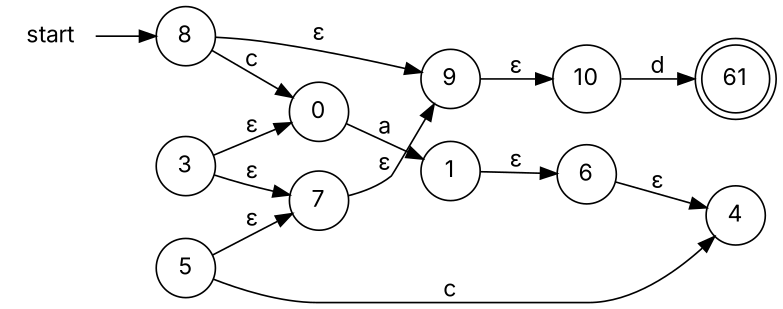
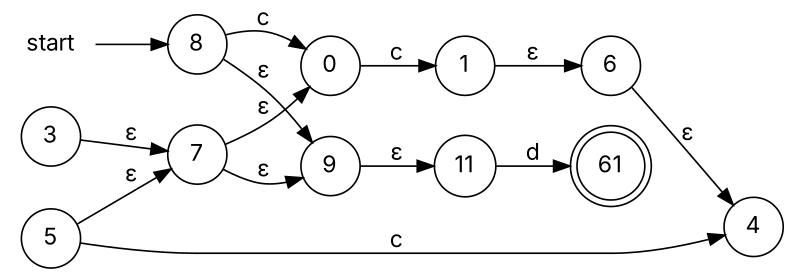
(587, 79) -> (465, 166)
(385, 127) -> (397, 53)
(245, 142) -> (264, 125)
